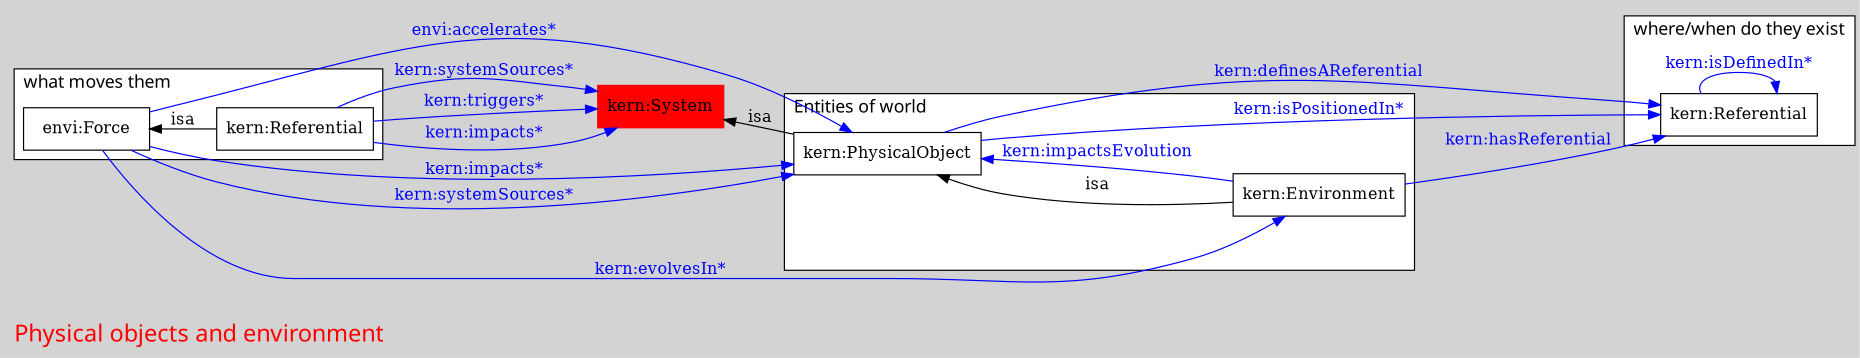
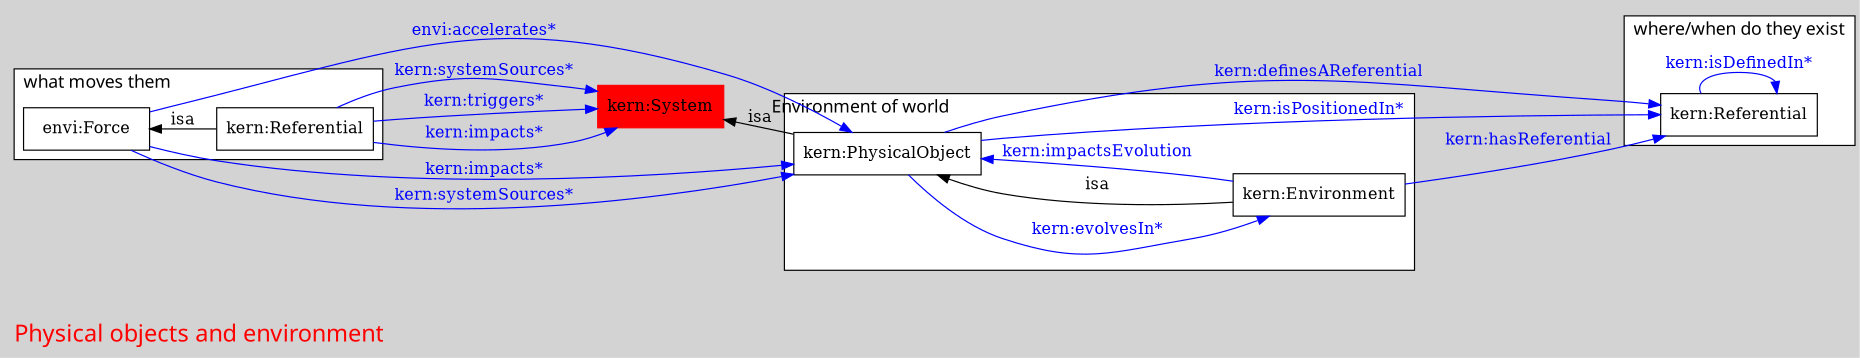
(860, 108) -> (860, 108)
(670, 279) -> (1074, 254)
